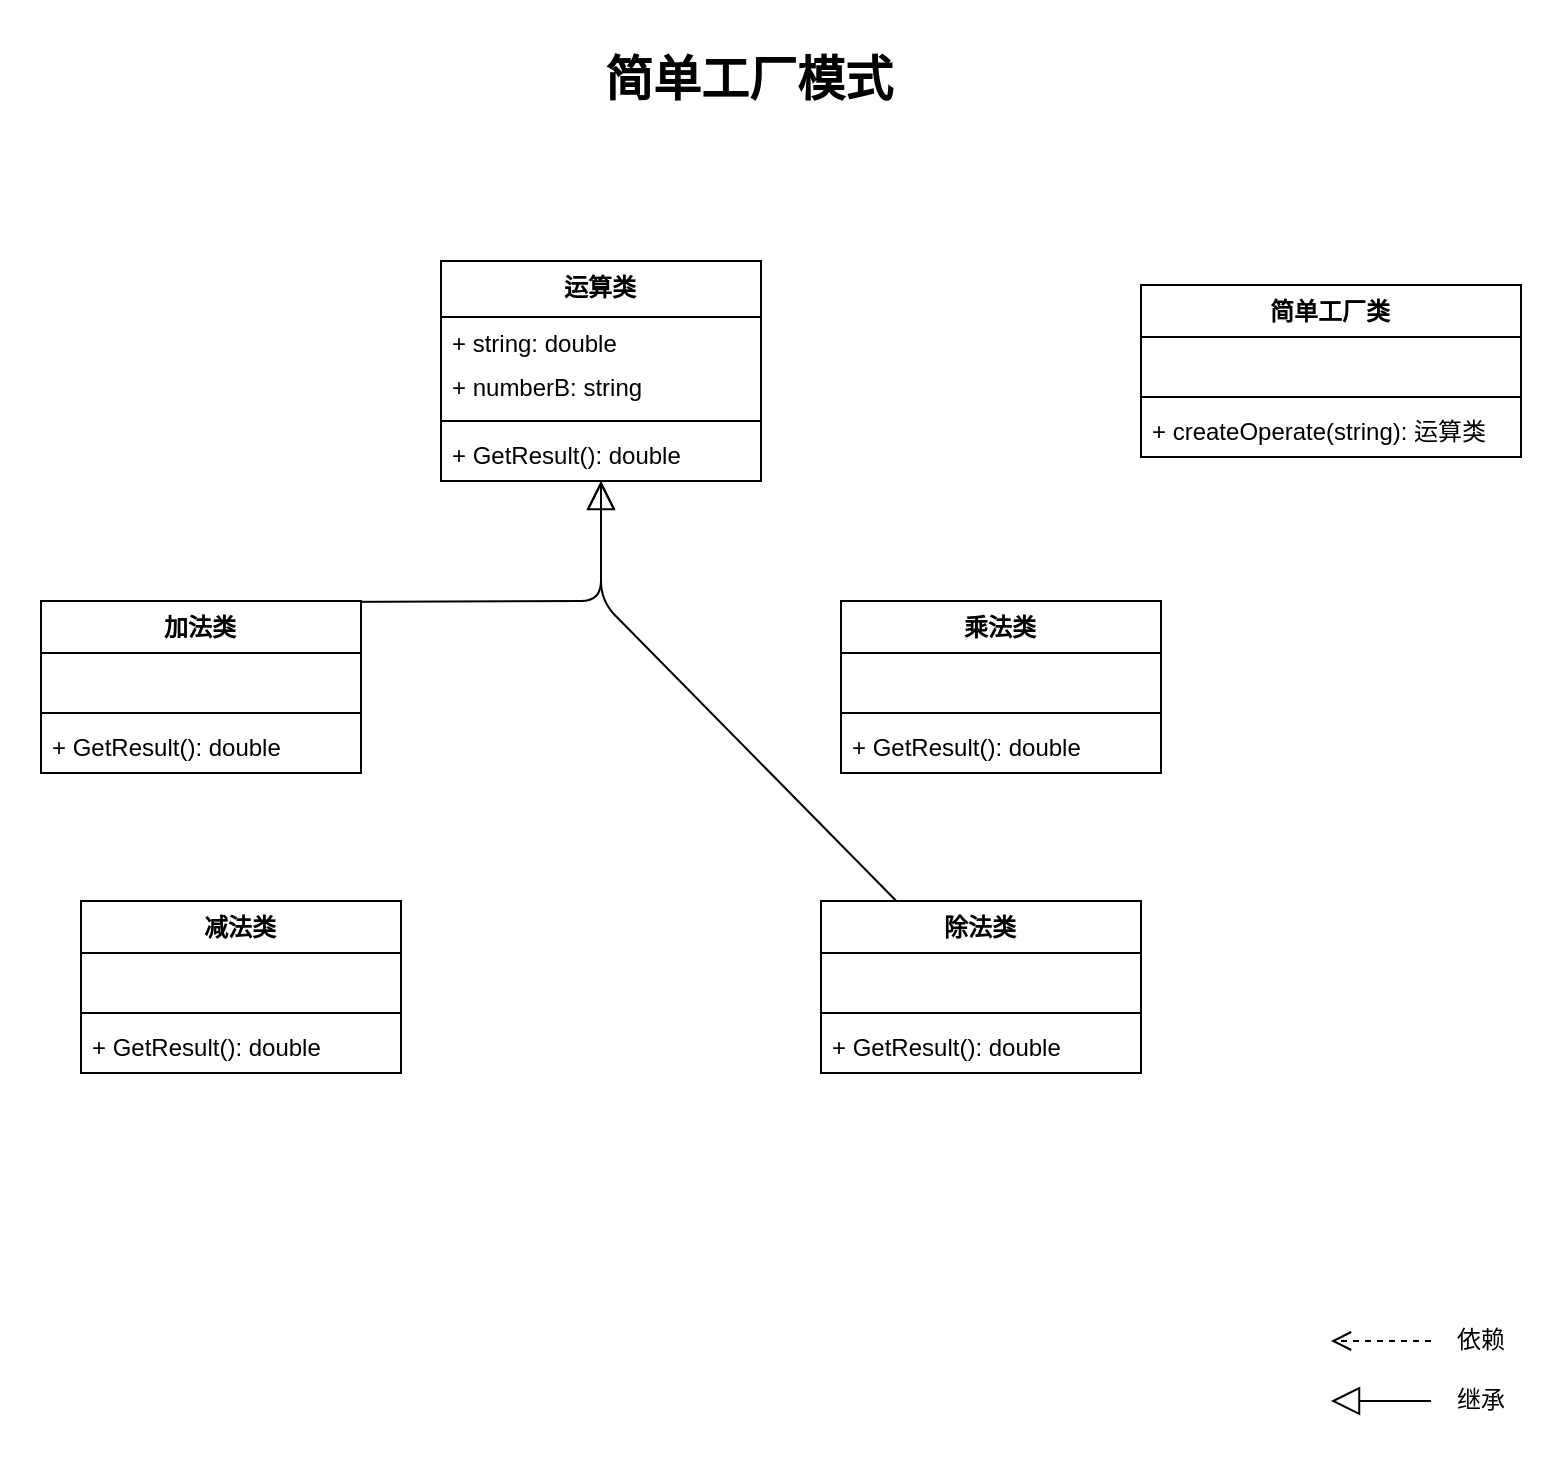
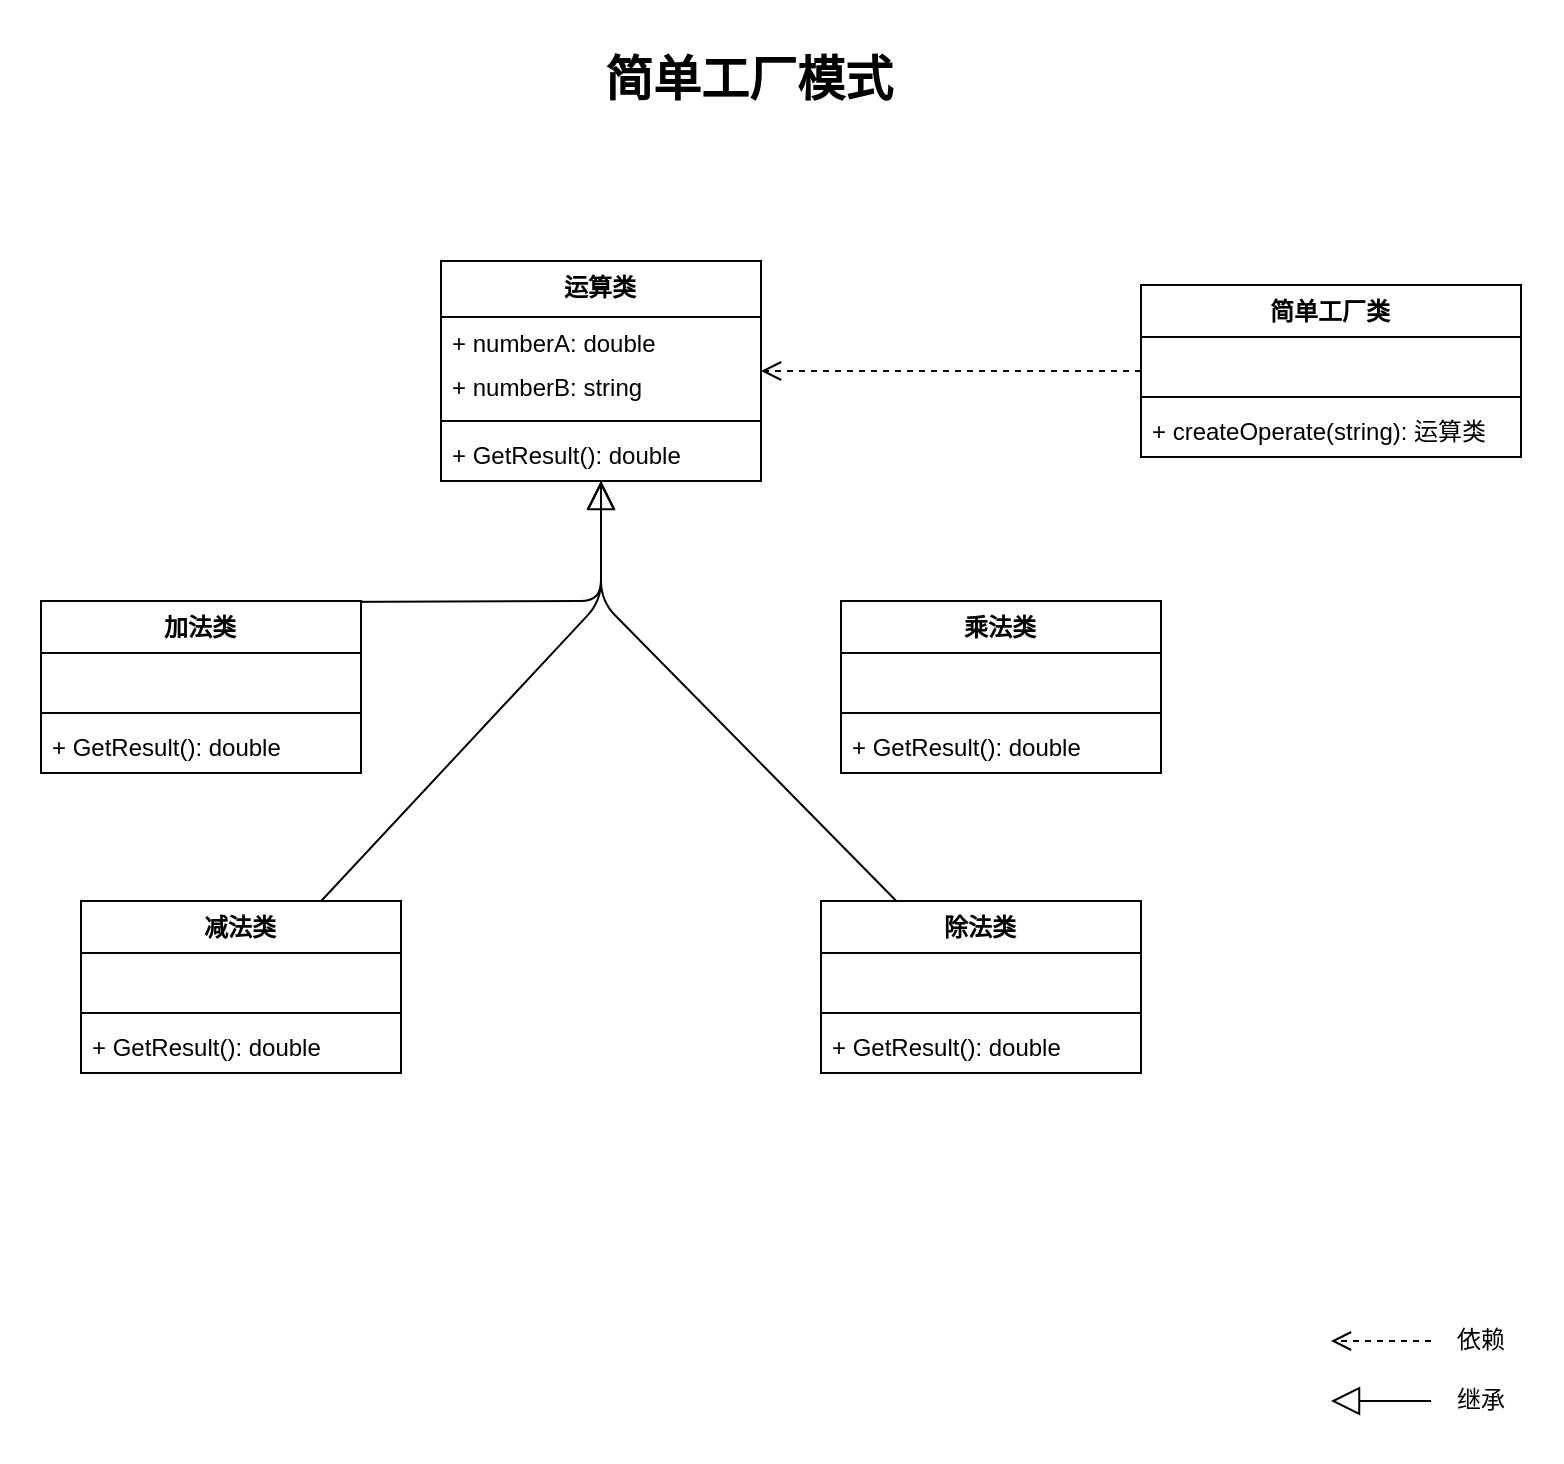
(544, 344) -> (554, 344)
none -> (953, 371)
(602, 592) -> (602, 592)
none -> (460, 752)
